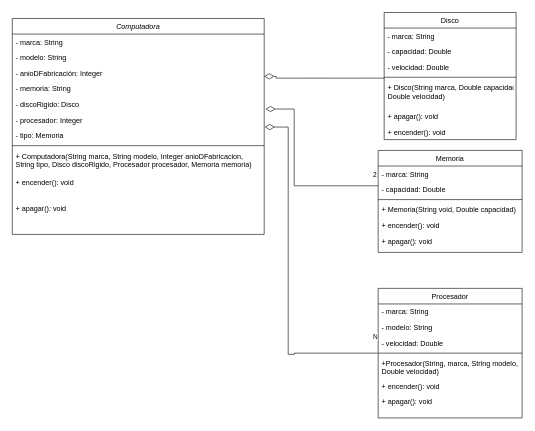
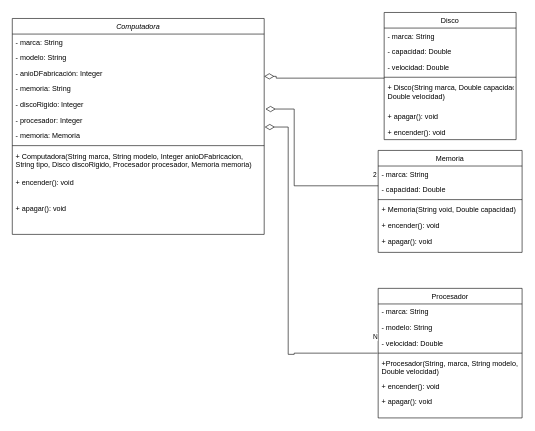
(49, 104) -> (54, 104)
(41, 136) -> (47, 136)
